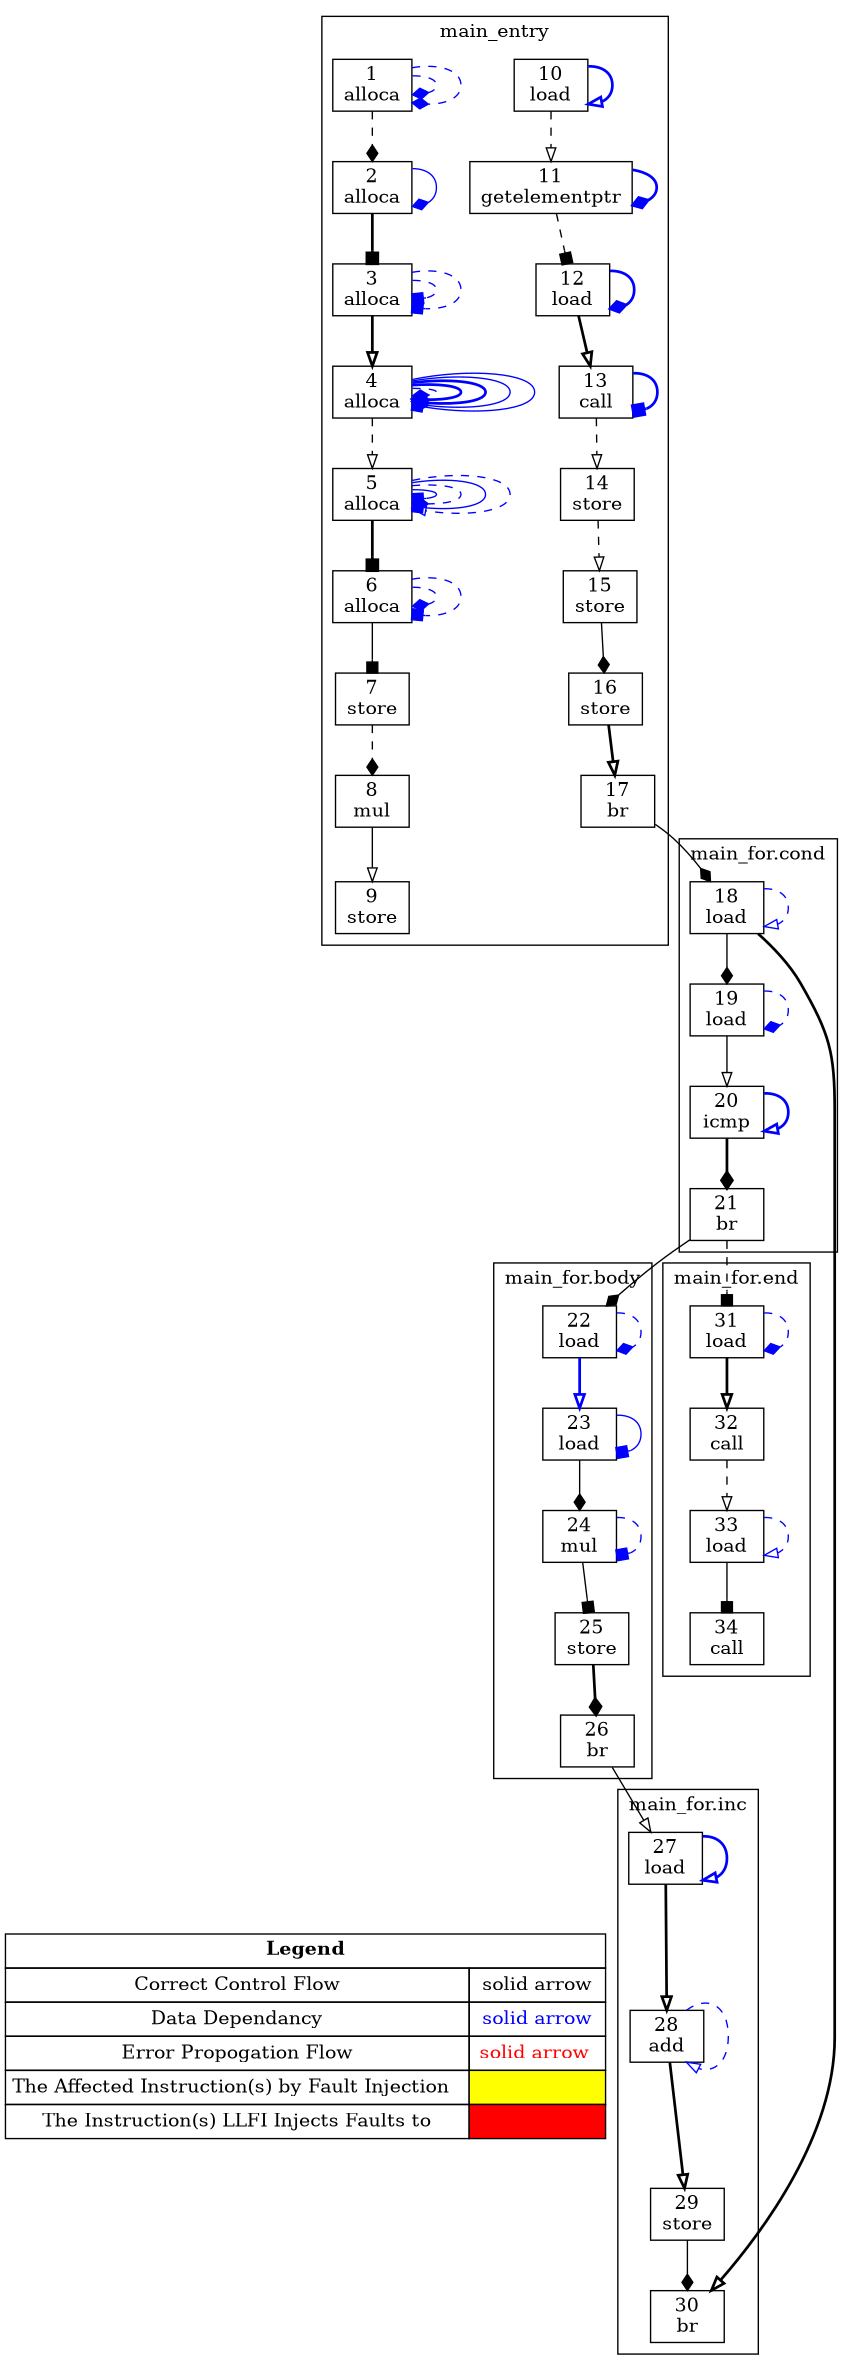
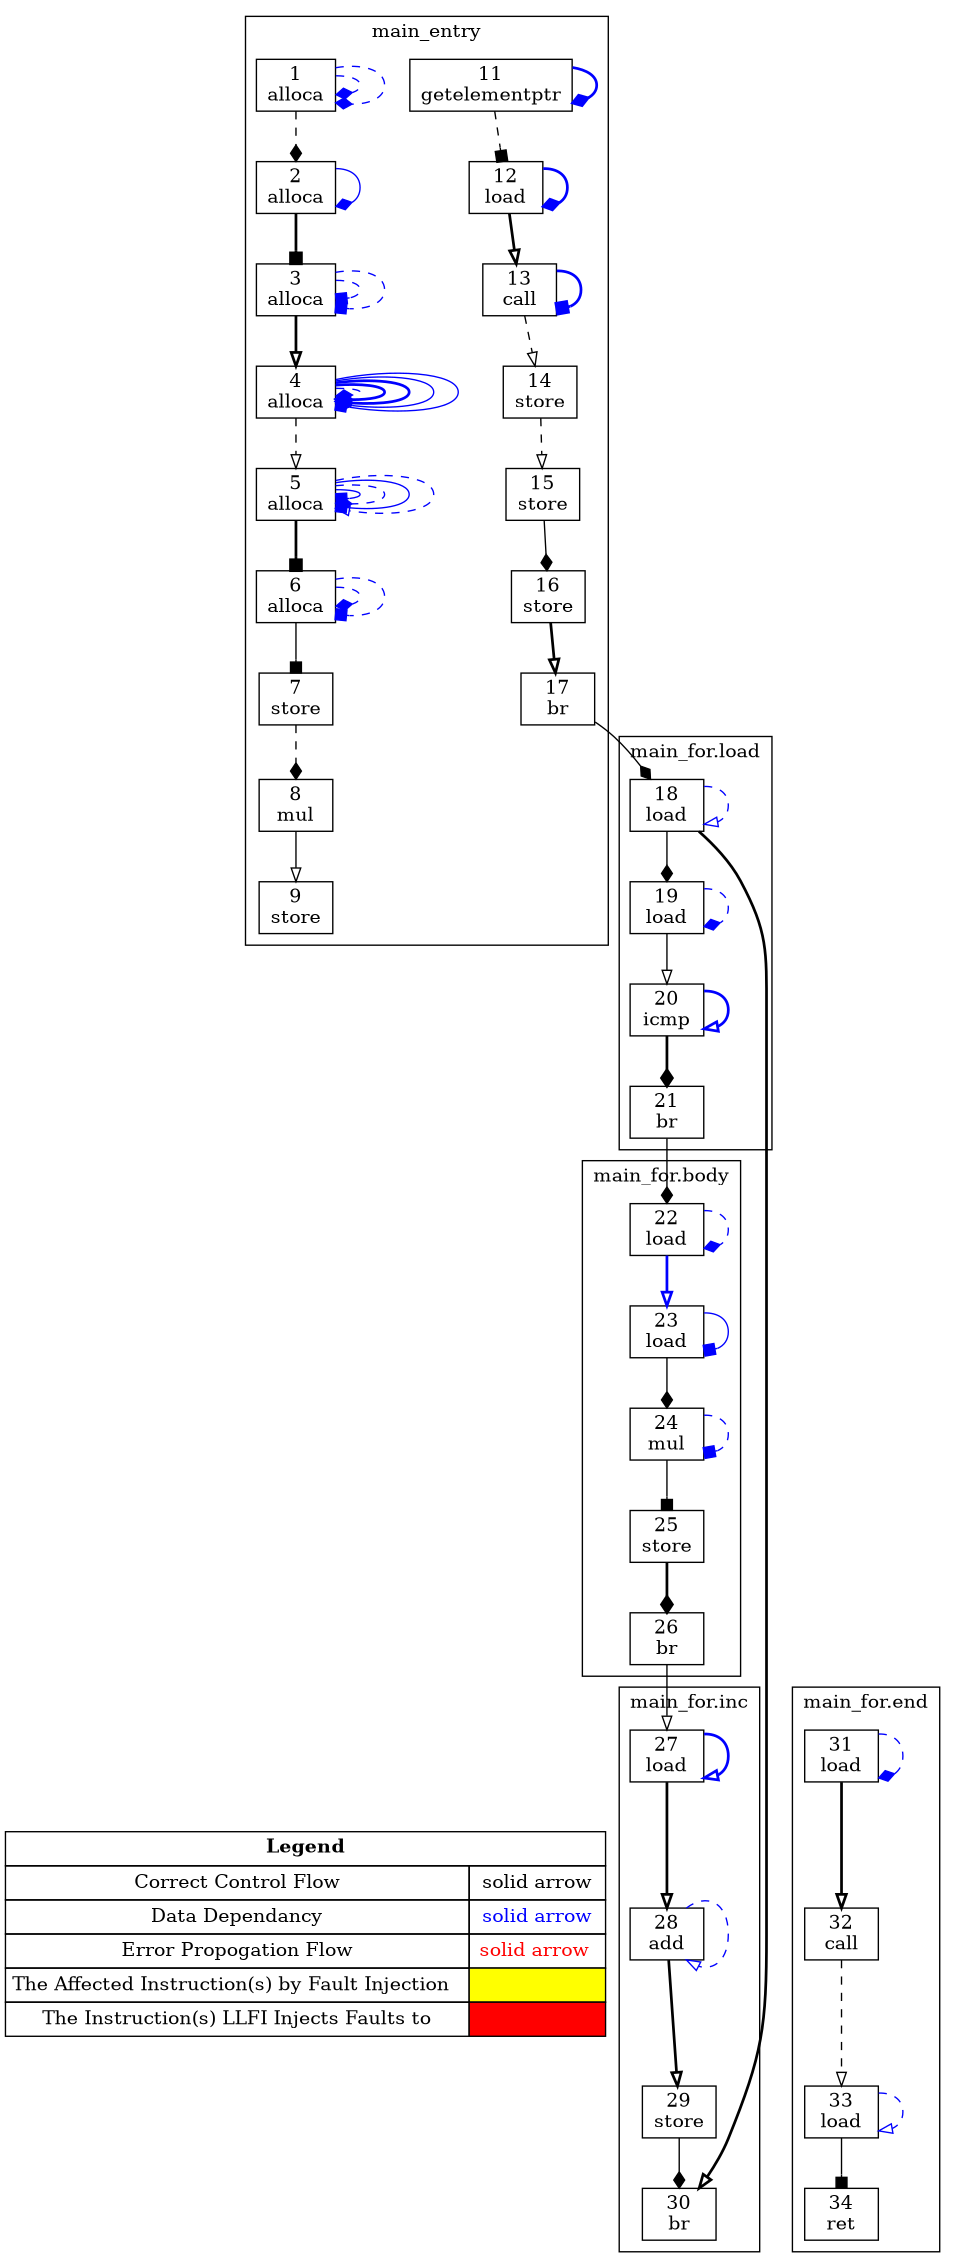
(551, 85) -> none
(758, 854) -> (696, 752)
(727, 1271) -> none
(727, 1639) -> (842, 2214)
